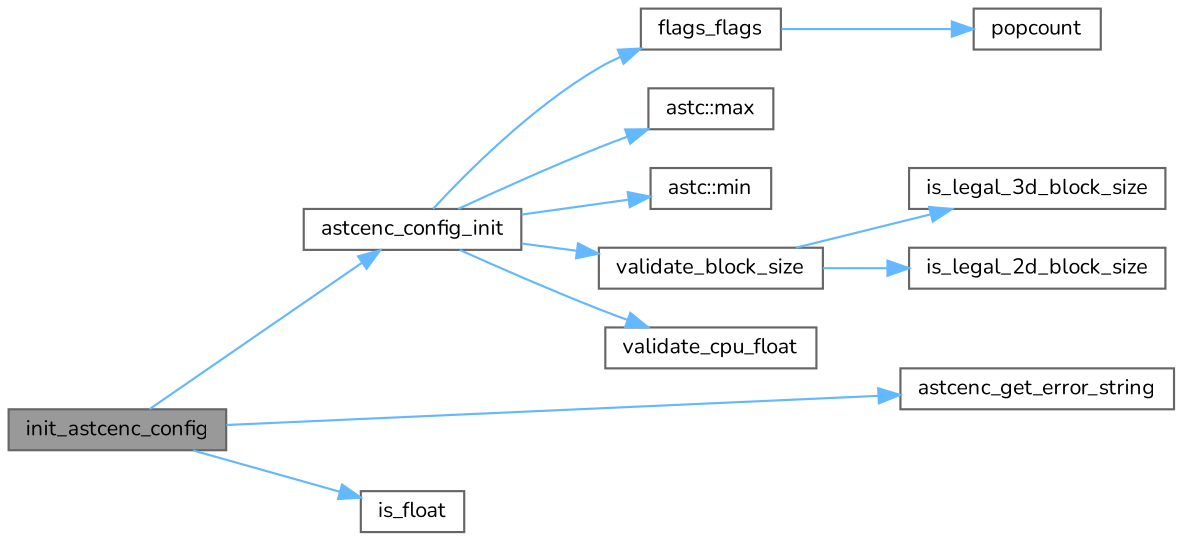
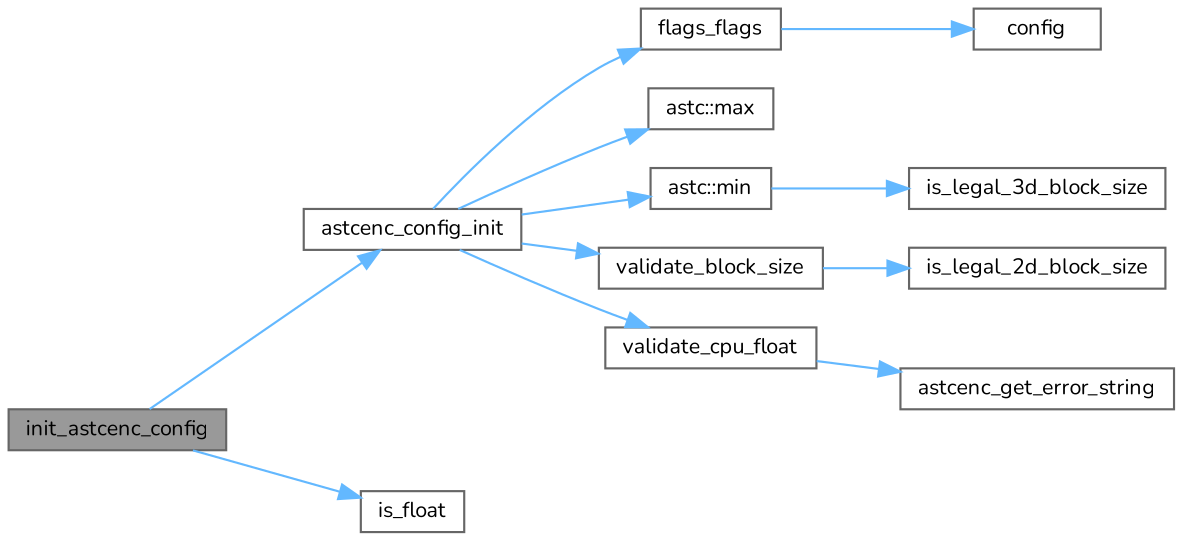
(1037, 29) -> (1037, 29)
(863, 231) -> (829, 188)
(552, 410) -> (848, 365)
